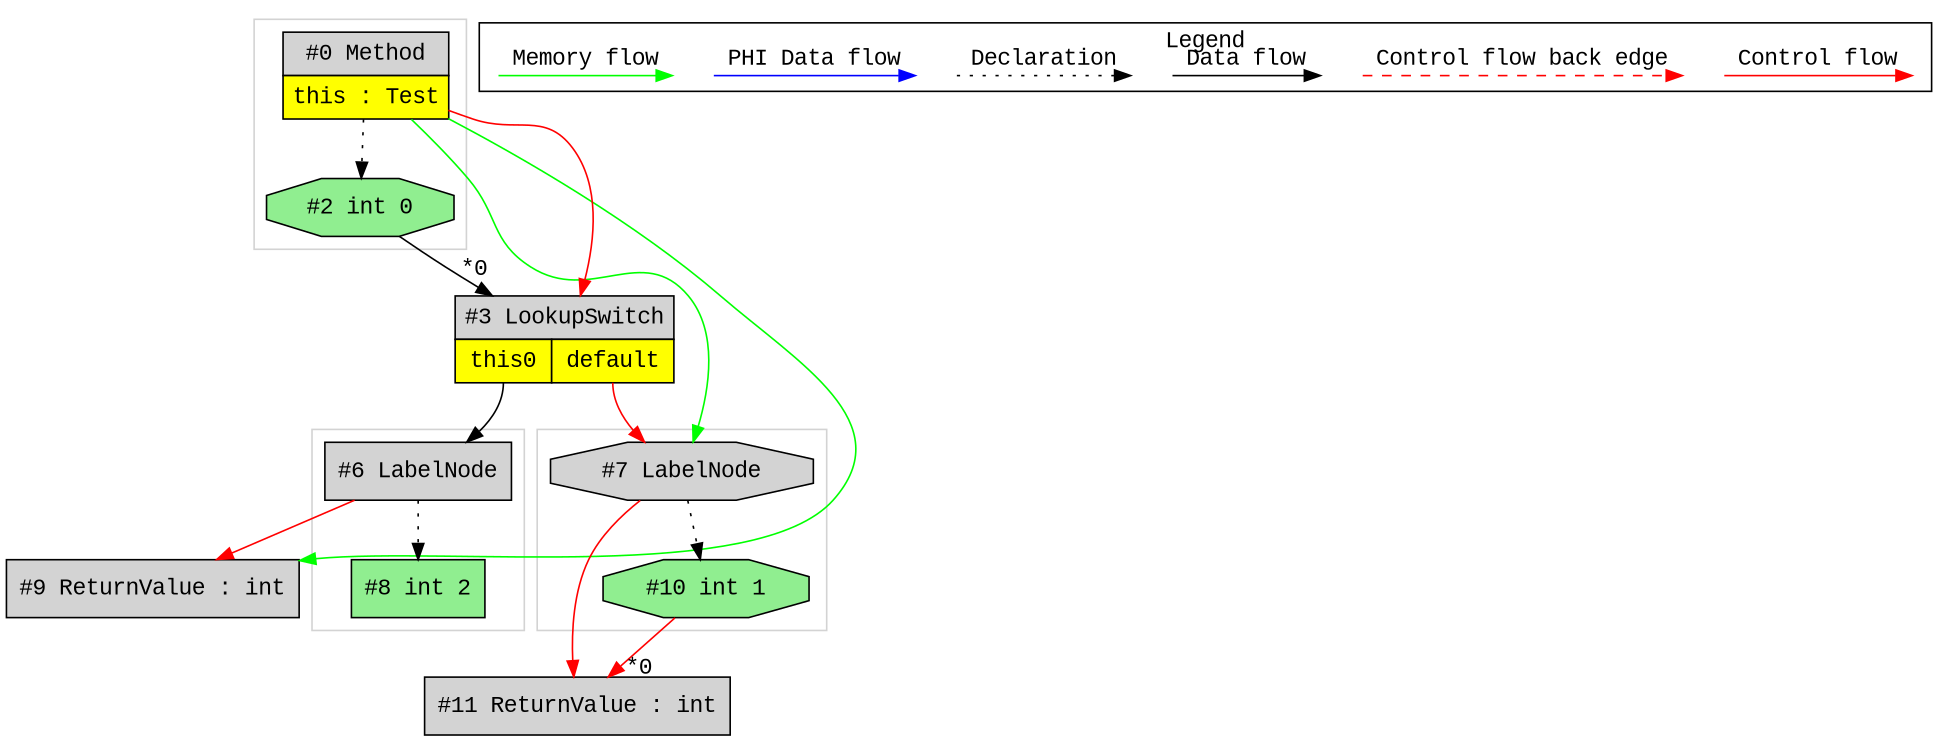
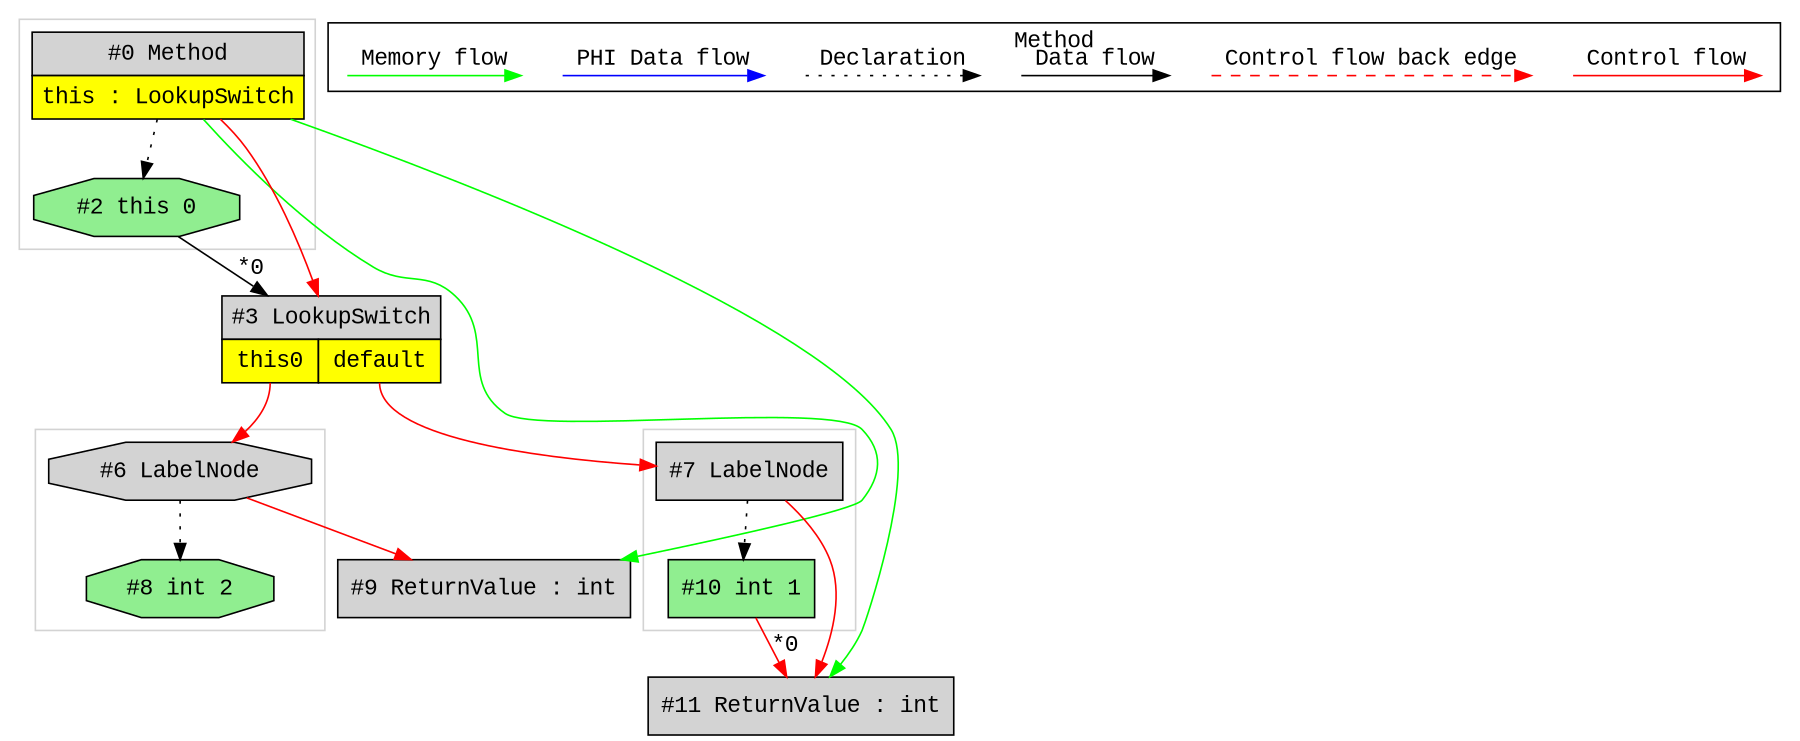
(1205, 41) -> (1054, 41)
(366, 96) -> (168, 96)
(360, 207) -> (137, 207)
(572, 280) -> (718, 300)
(496, 409) -> (263, 410)
(418, 471) -> (180, 471)
(682, 471) -> (749, 471)
(418, 589) -> (180, 589)
(706, 589) -> (741, 589)
